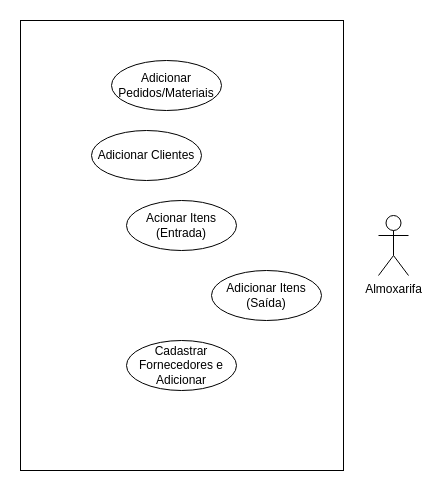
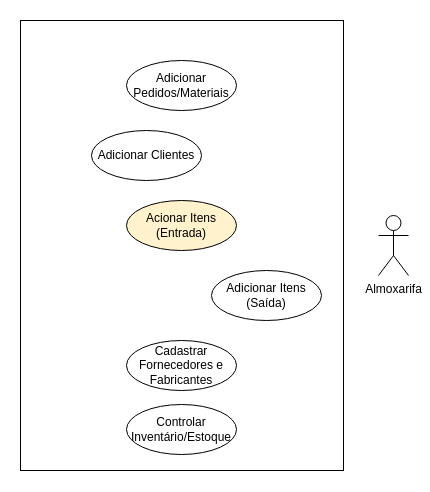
(167, 86) -> (182, 86)
(182, 226) -> (182, 226)
(182, 366) -> (182, 366)
none -> (182, 430)
